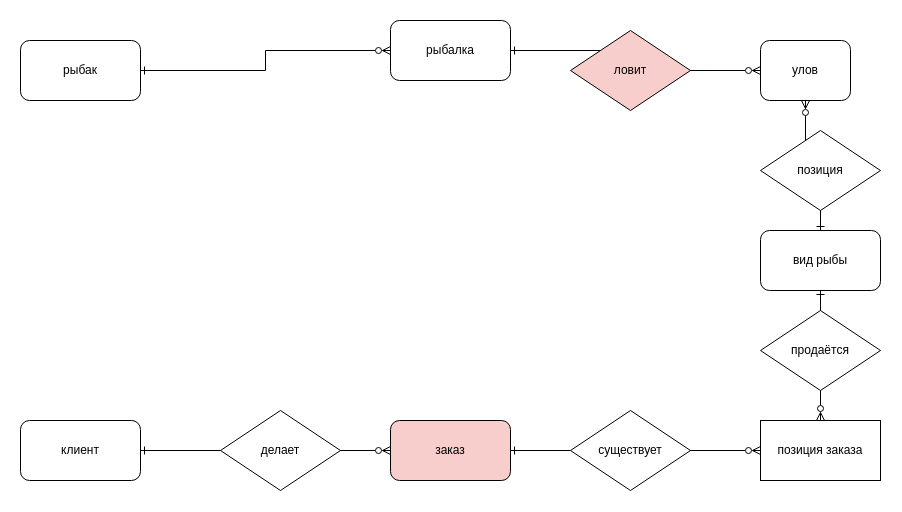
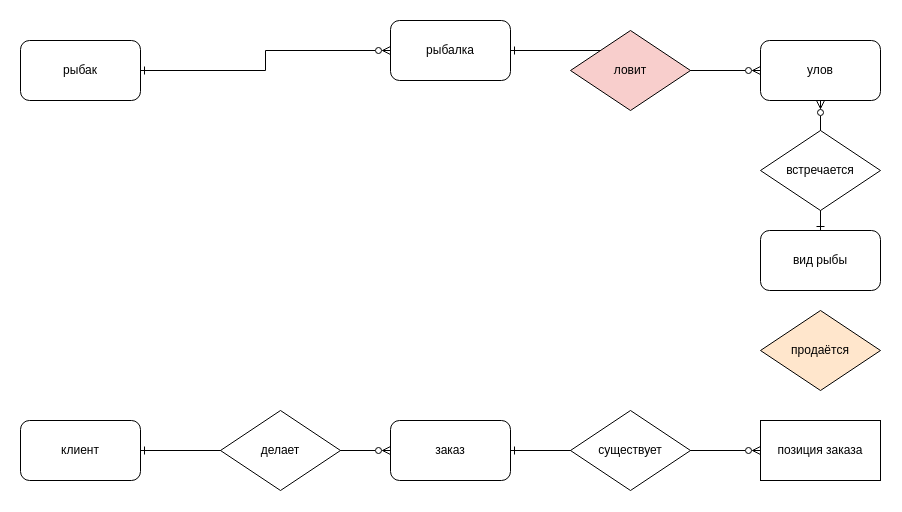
(806, 71) -> (821, 71)
(821, 171) -> (821, 171)
(821, 301) -> none
(821, 351) -> (821, 351)
(451, 451) -> (451, 451)
